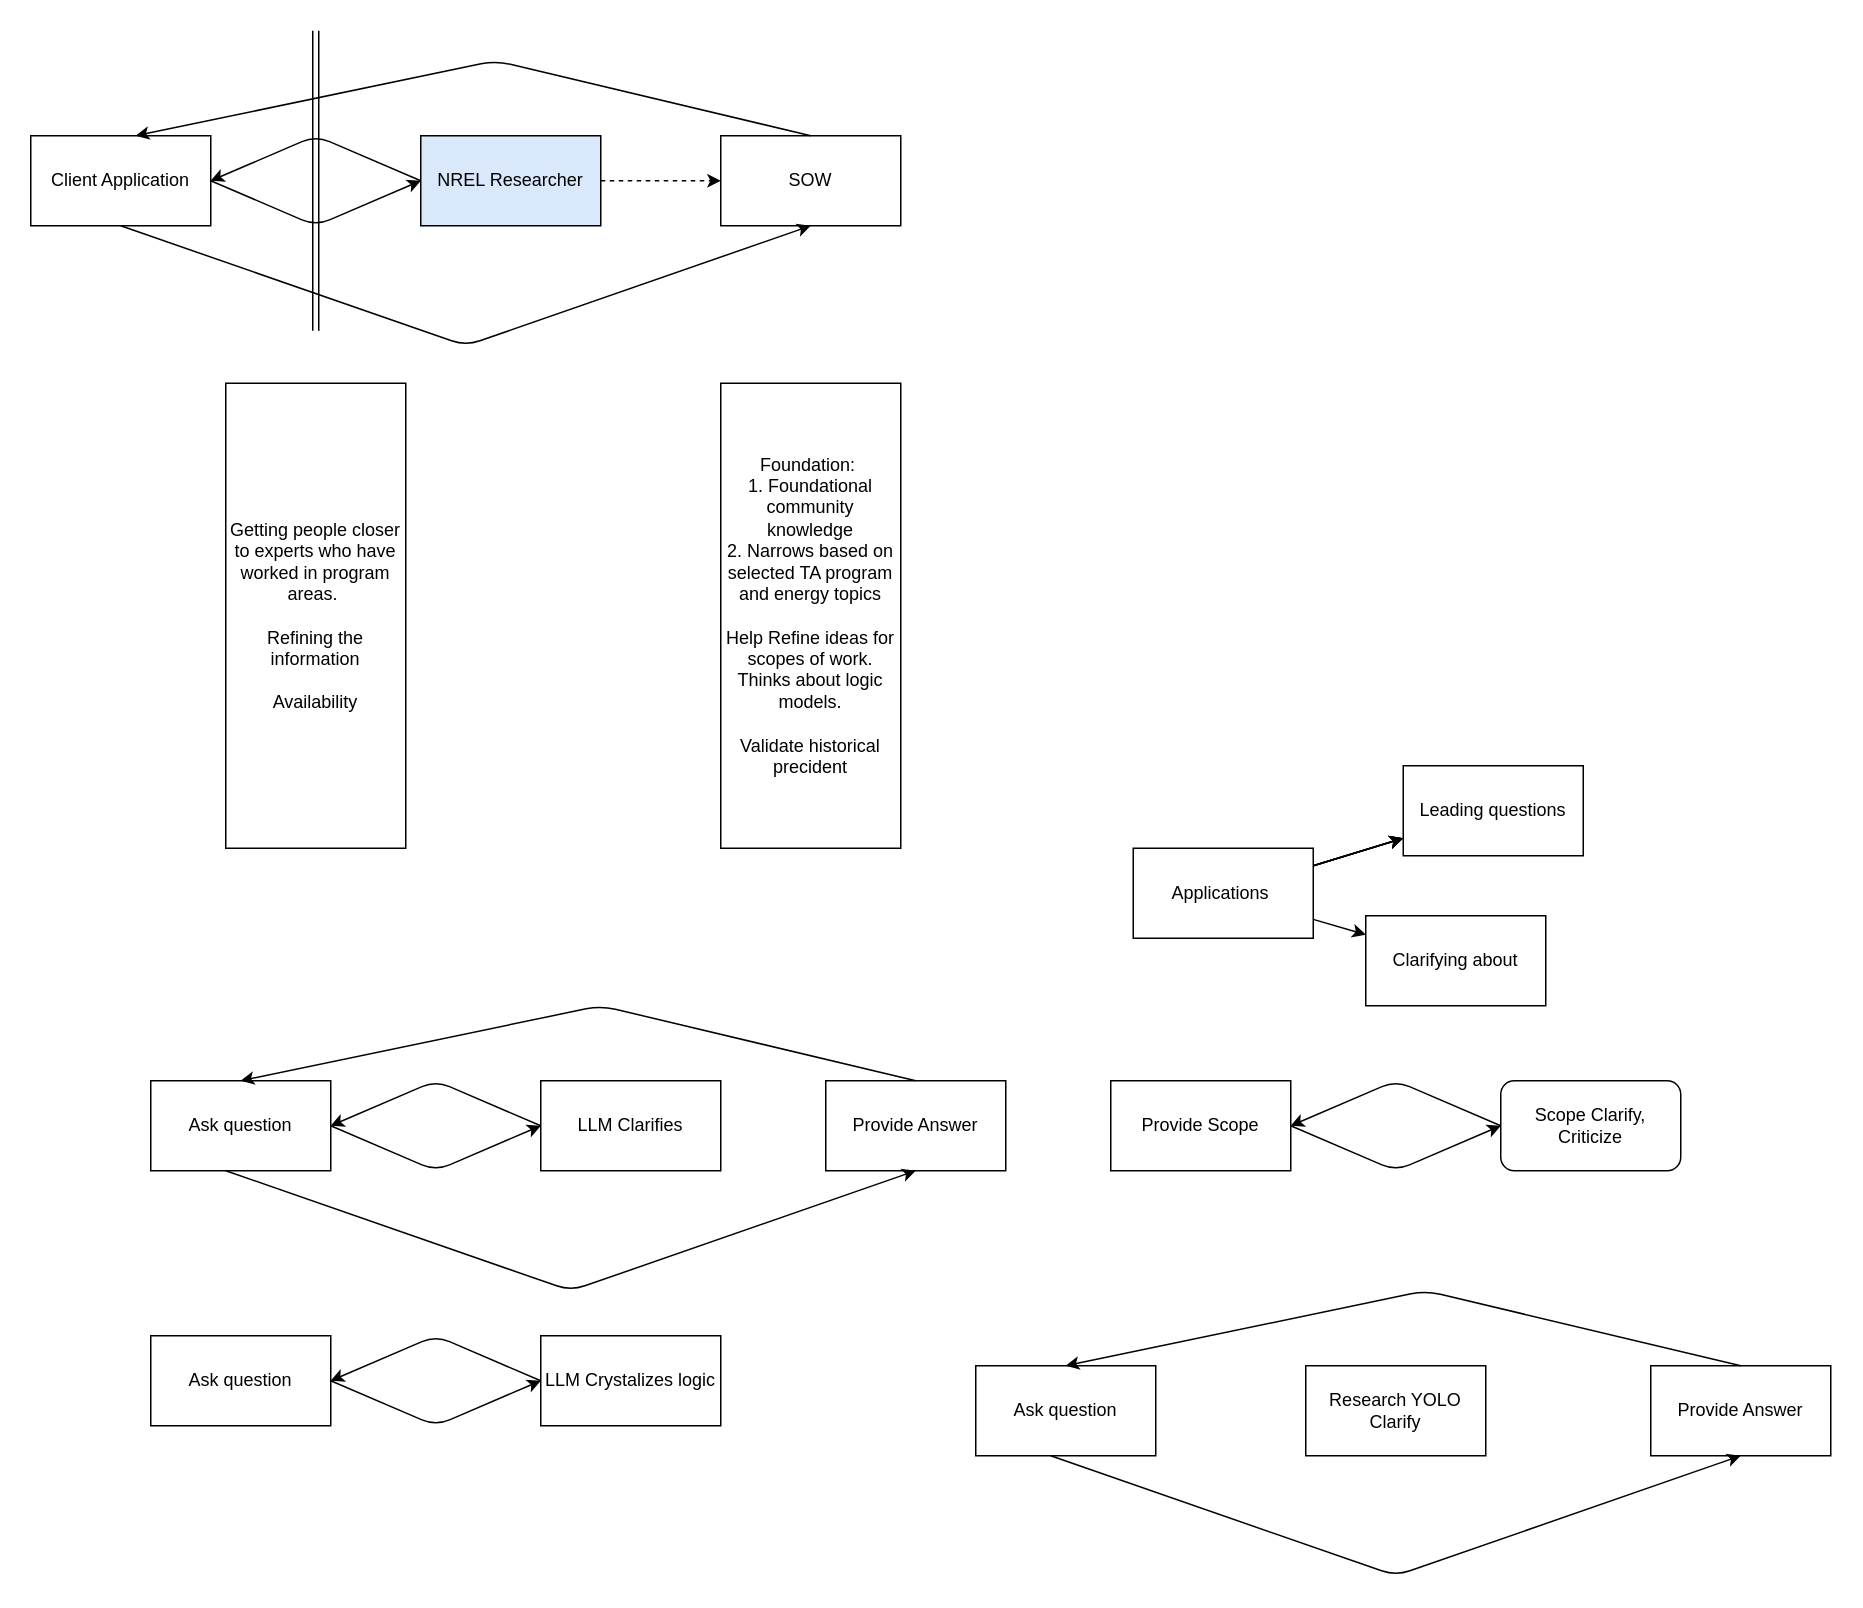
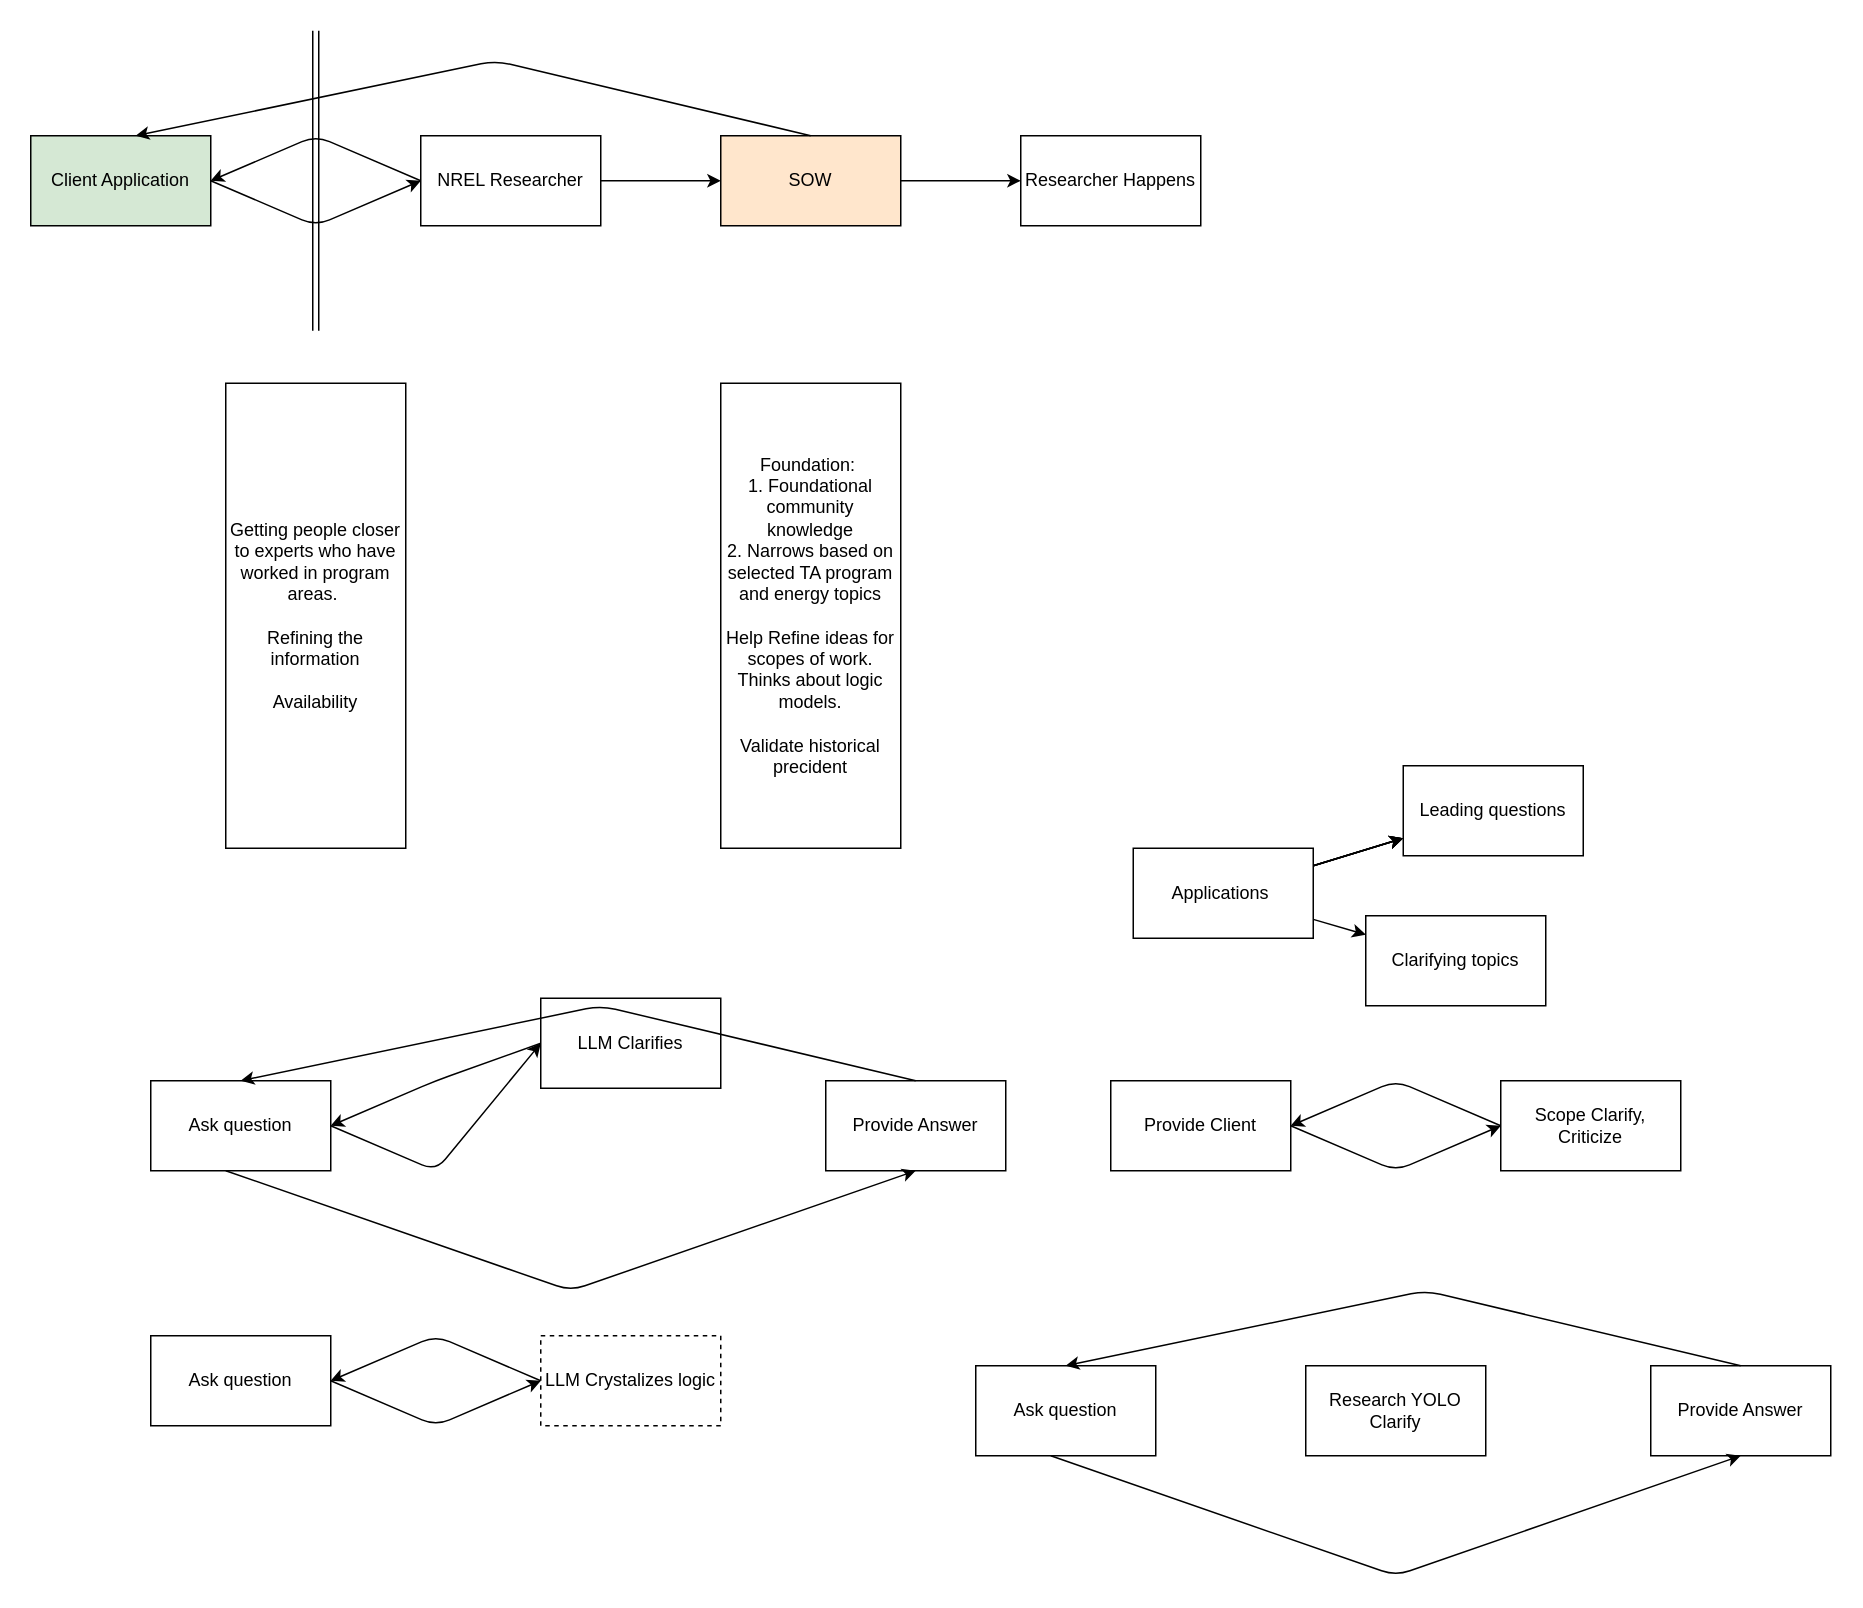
(121, 181) -> (121, 181)
(511, 181) -> (511, 181)
(656, 181) -> (656, 181)
(811, 181) -> (811, 181)
none -> (956, 181)
none -> (1111, 181)
(459, 343) -> none
(1456, 961) -> (1456, 961)
(631, 1126) -> (631, 1043)
(1201, 1126) -> (1201, 1126)
(1591, 1126) -> (1591, 1126)
(631, 1381) -> (631, 1381)
